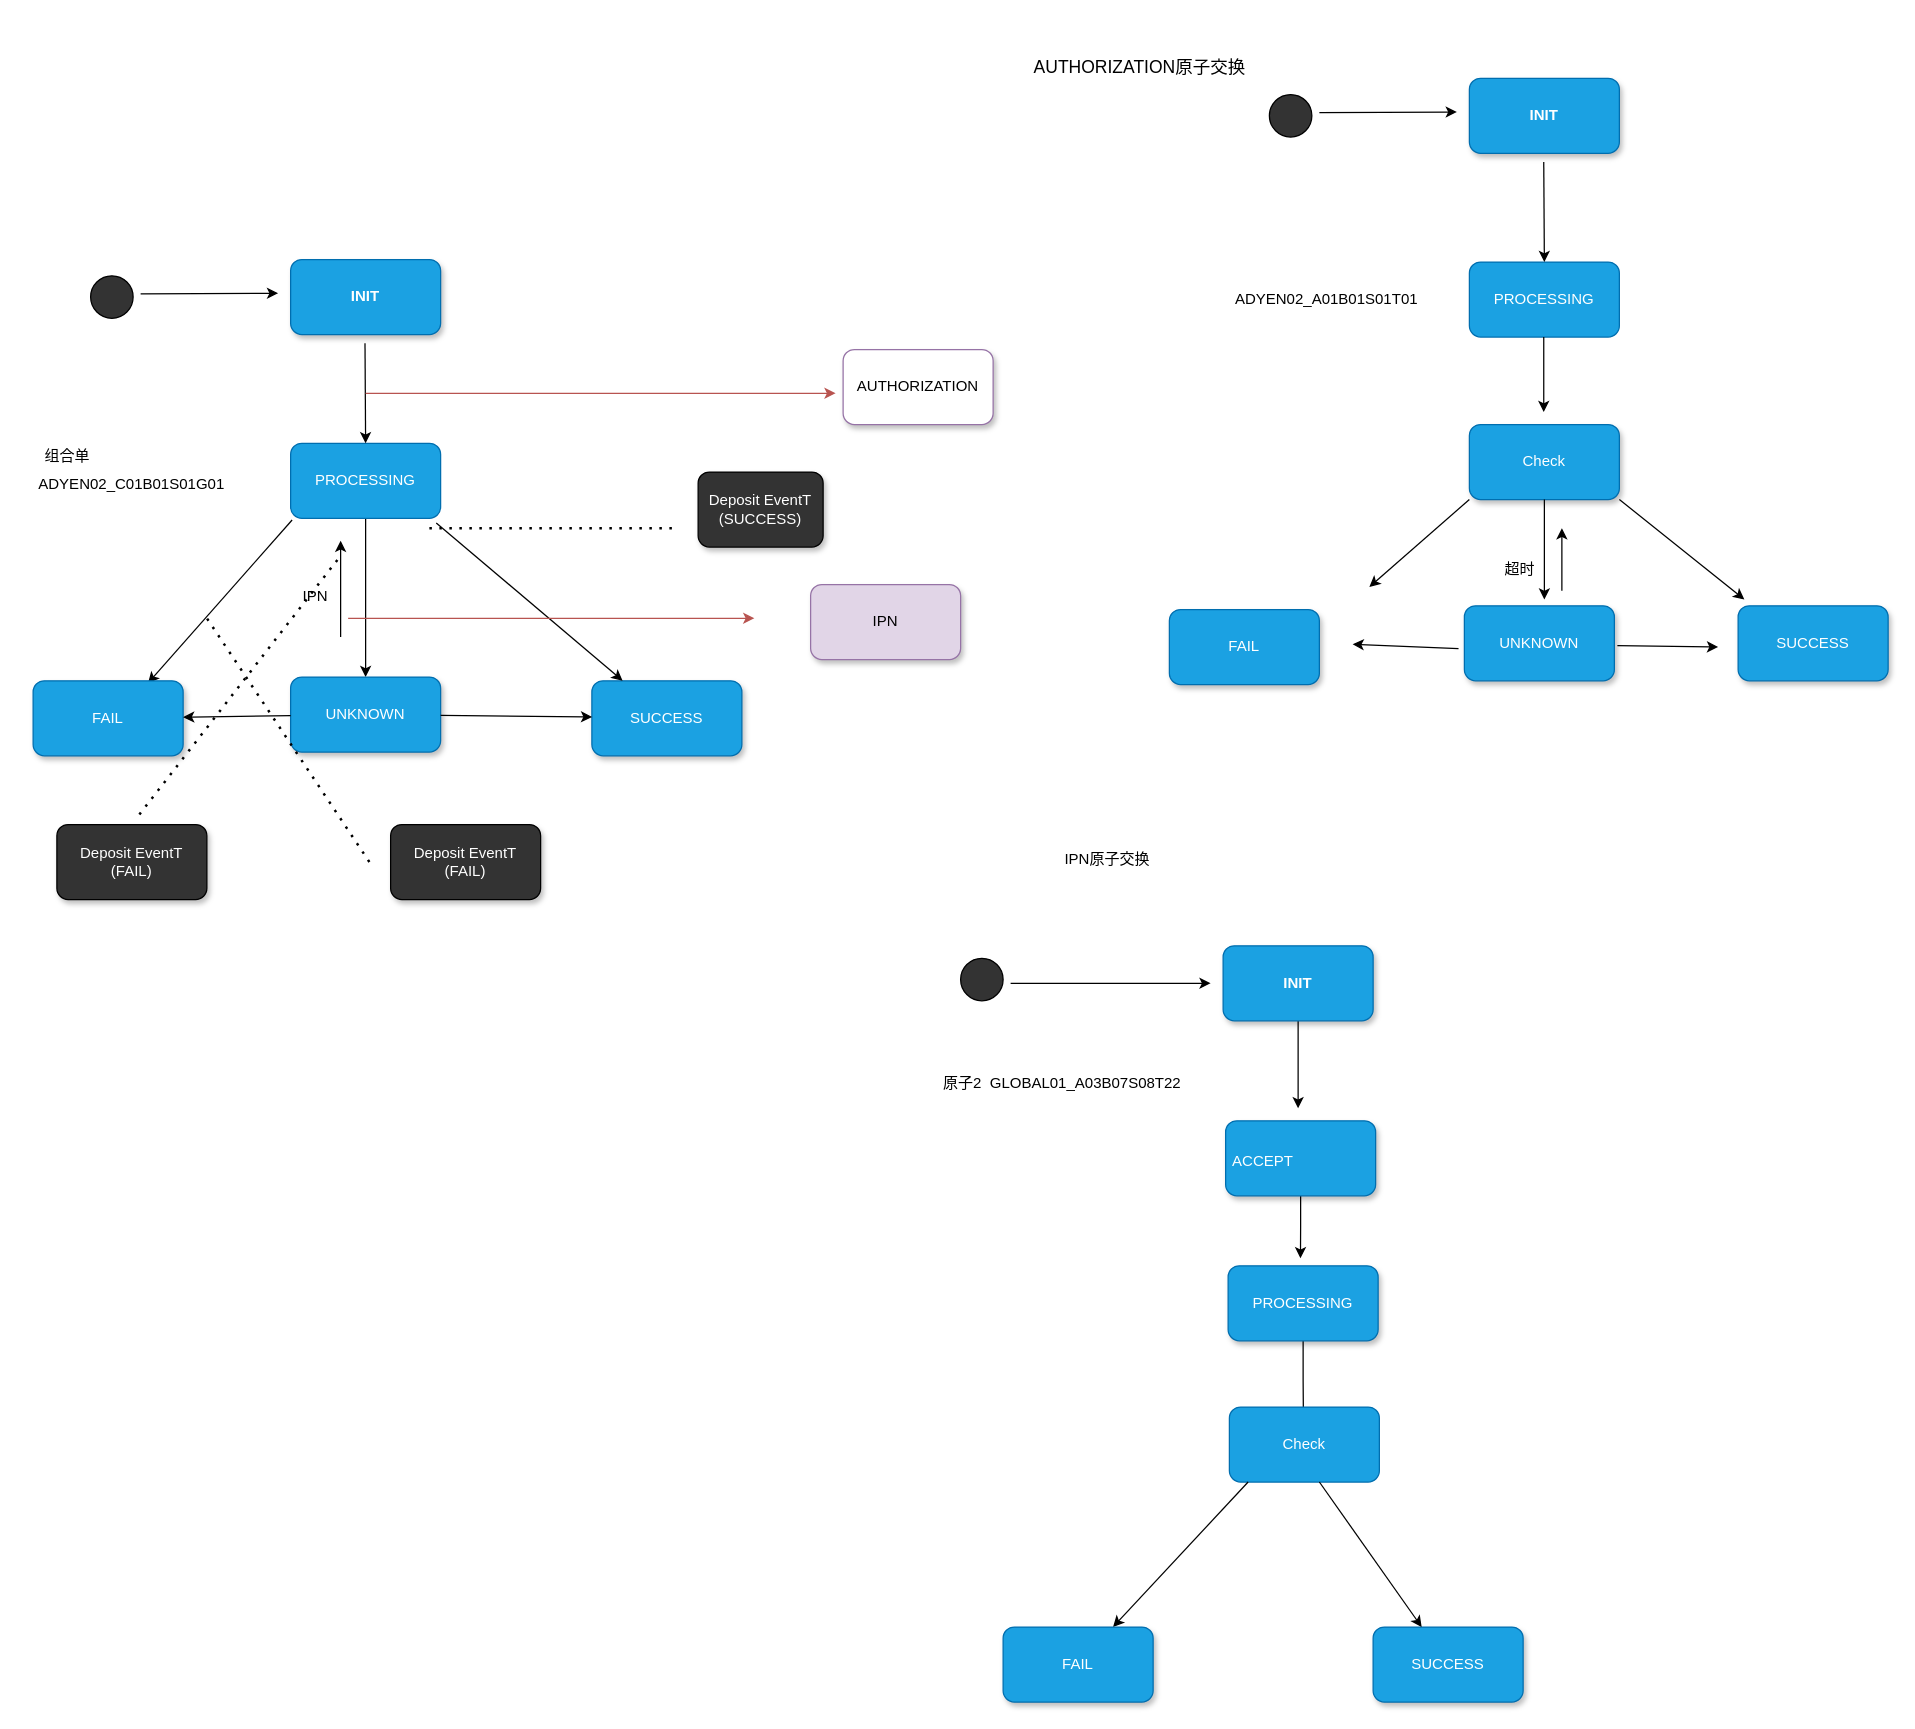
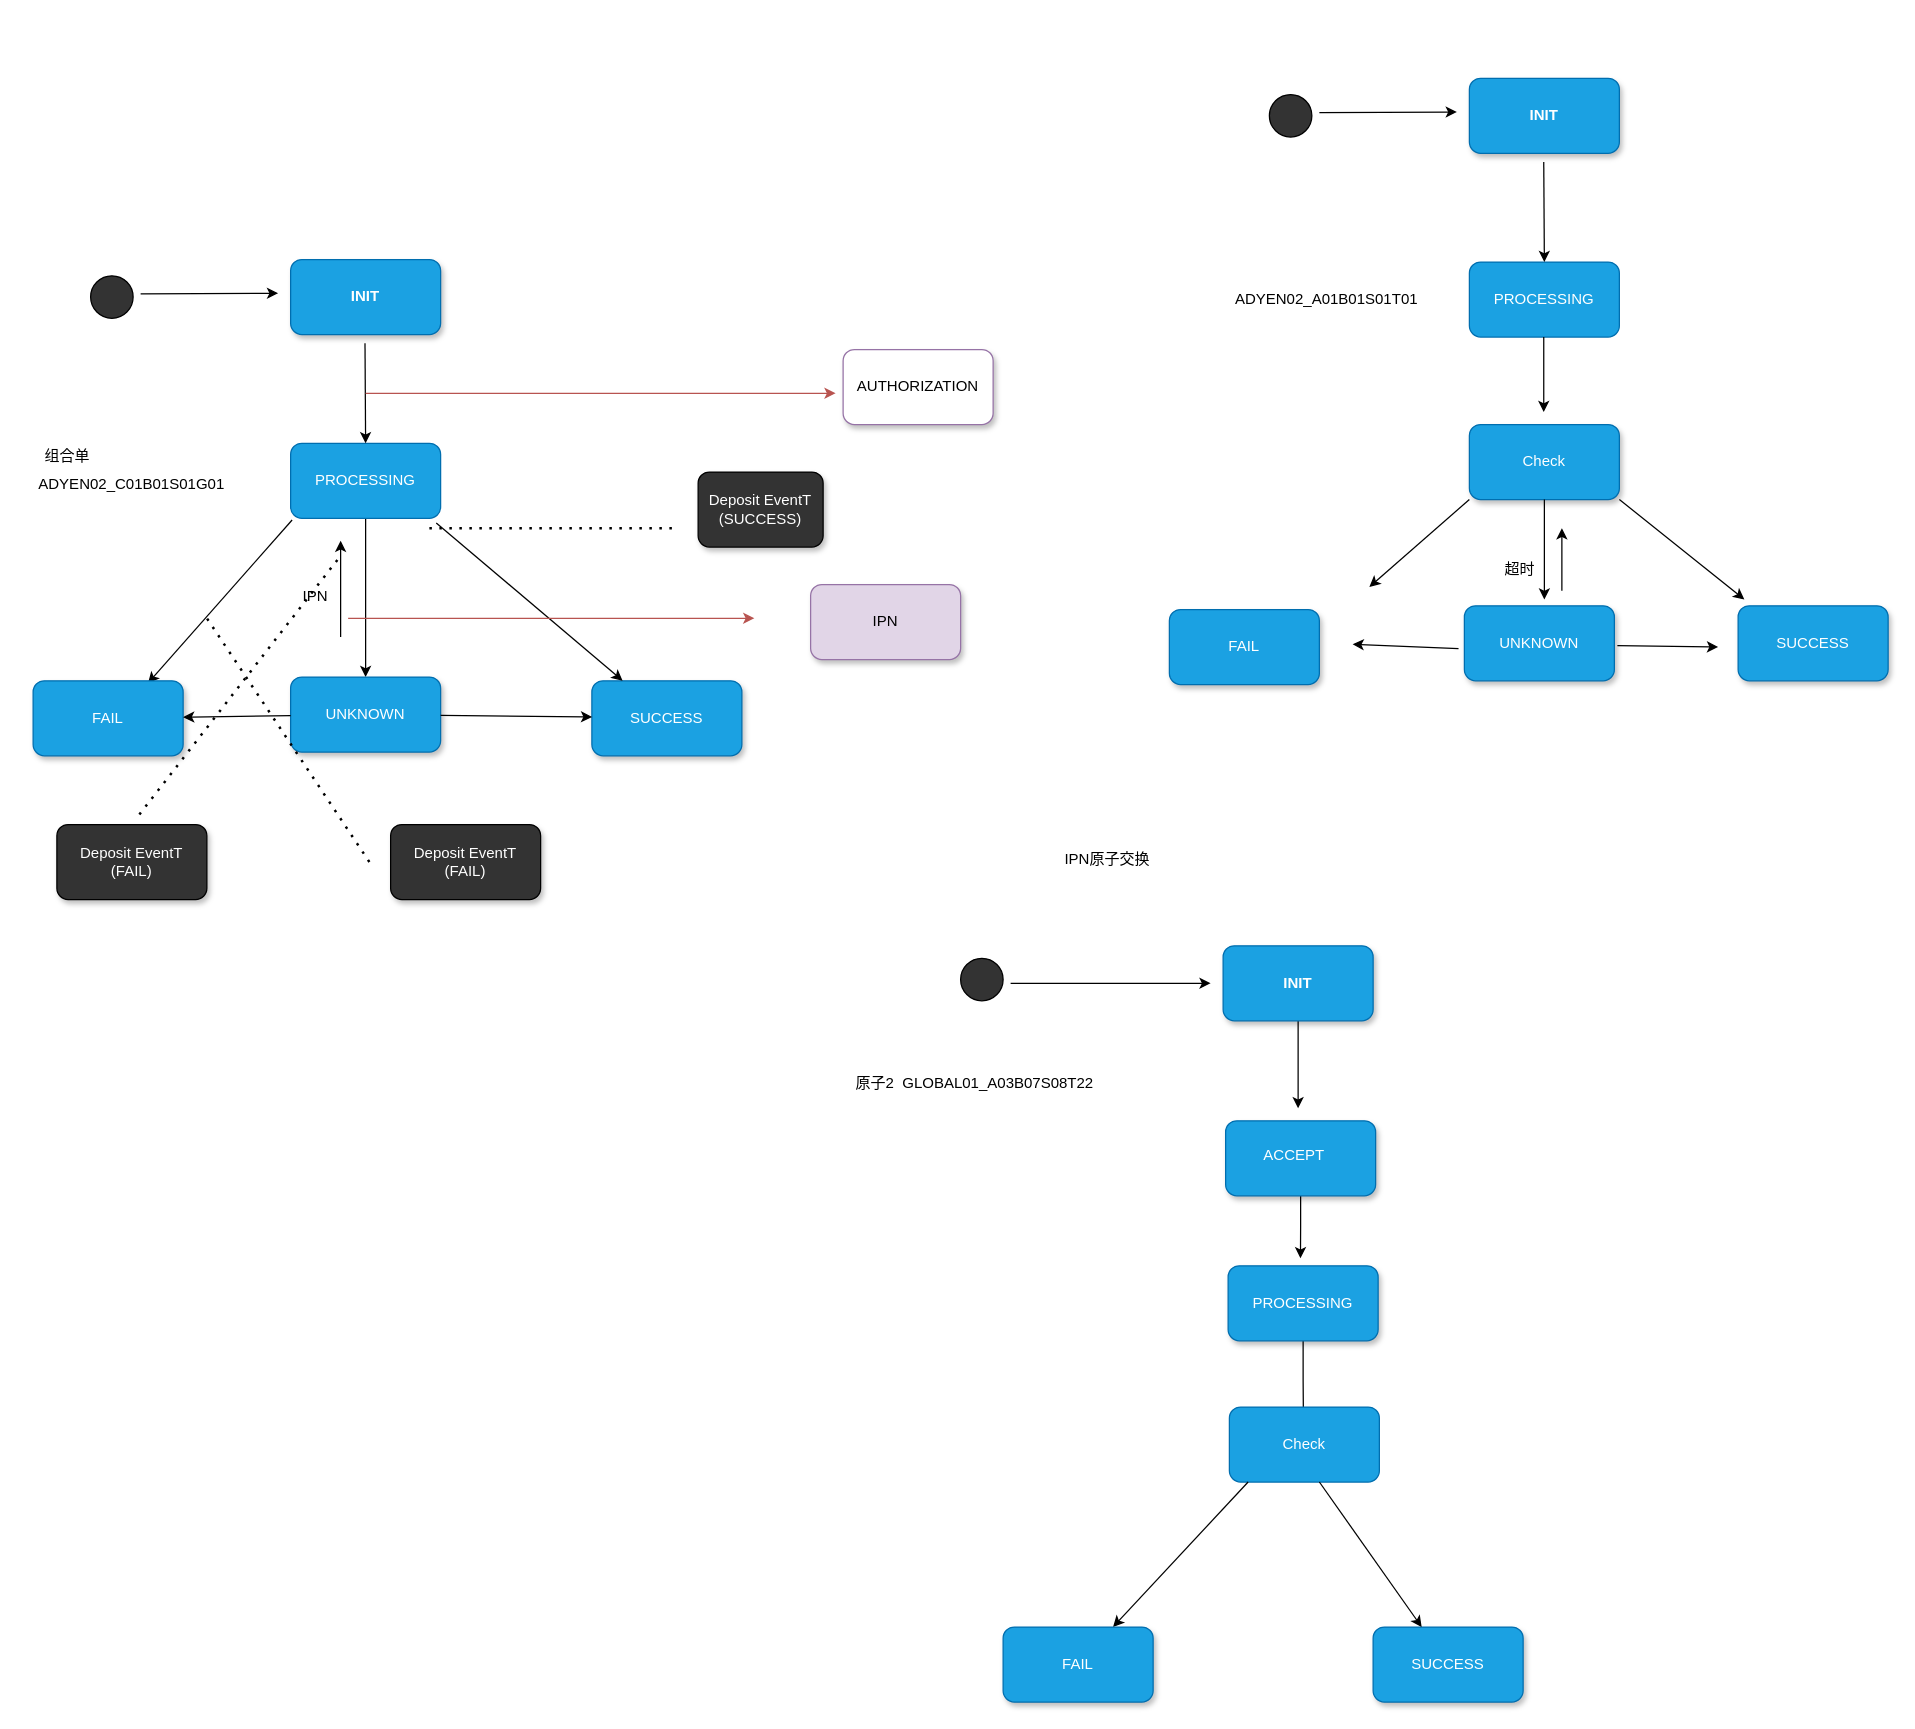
(1139, 66) -> none
(1062, 1083) -> (974, 1083)
(1263, 1162) -> (1294, 1156)
